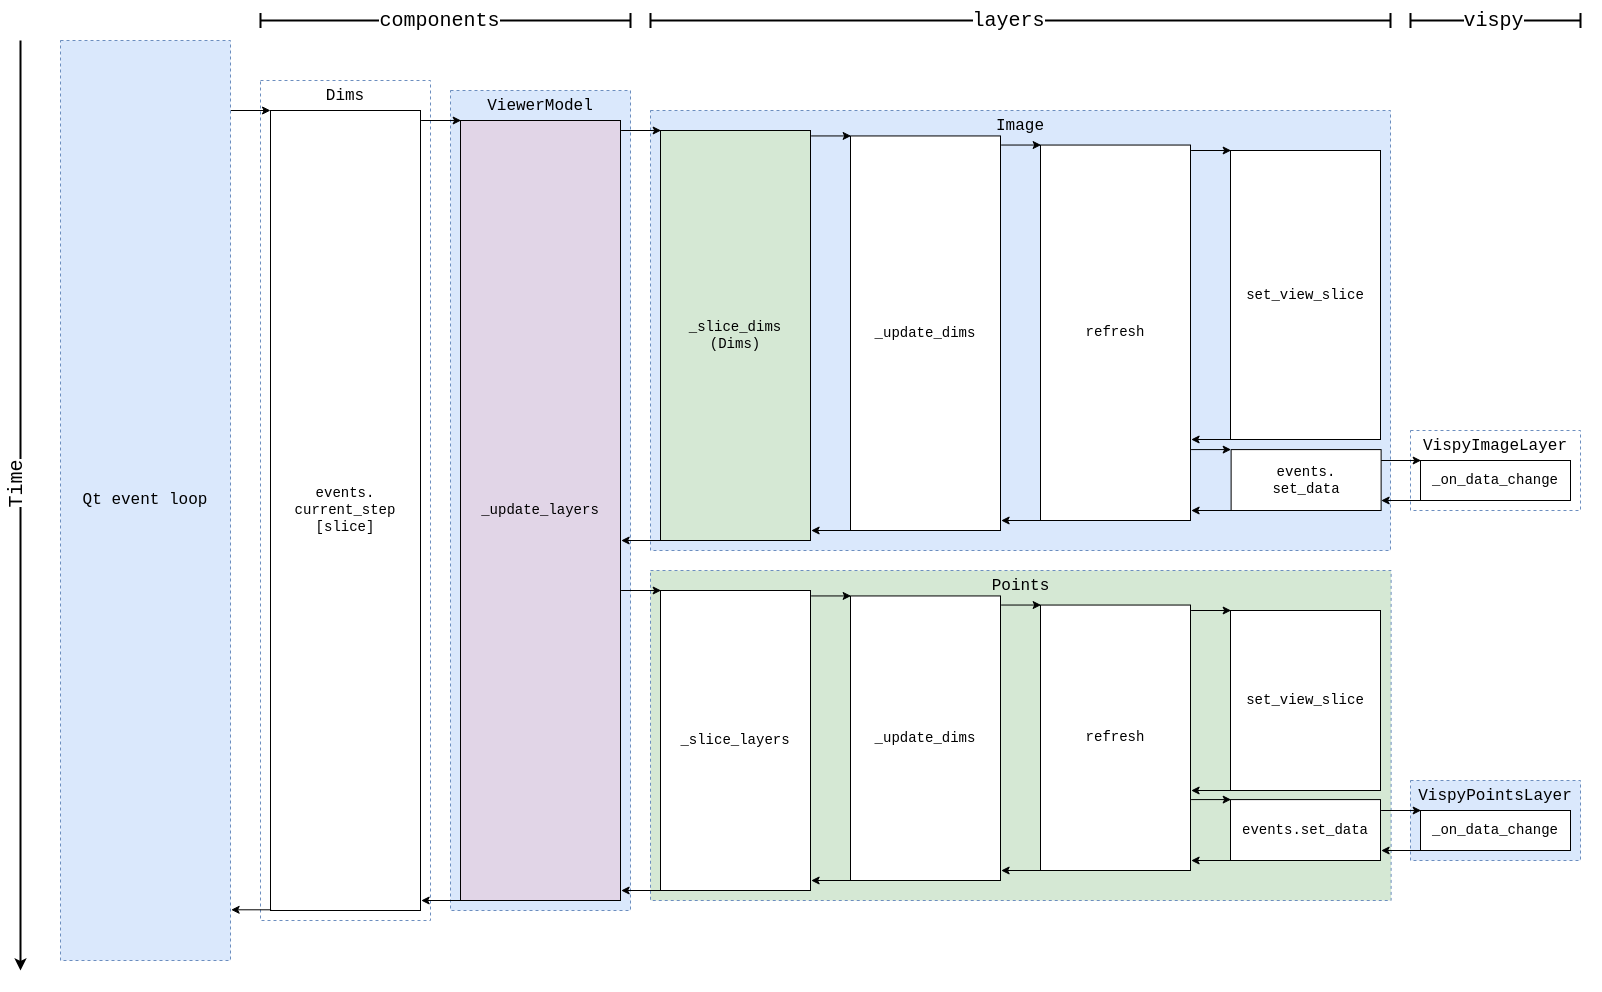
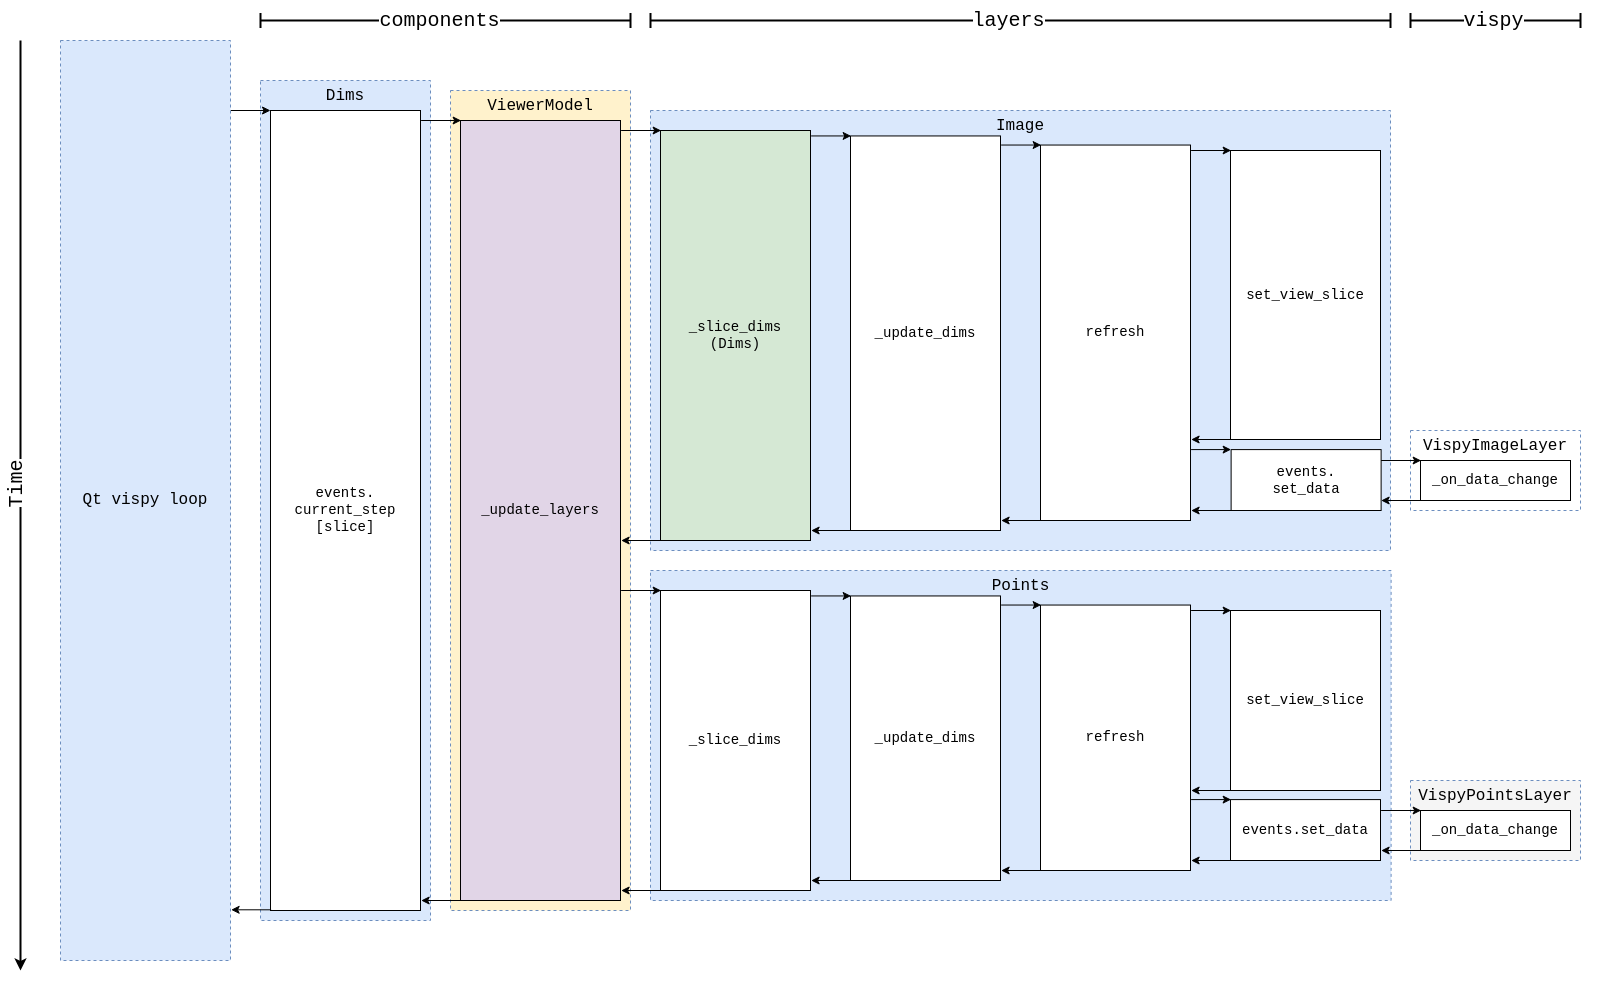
(346, 97) -> (346, 97)
(541, 107) -> (541, 107)
(146, 501) -> (146, 501)
(1021, 736) -> (1021, 736)
(736, 741) -> (736, 741)
(1496, 797) -> (1496, 797)
